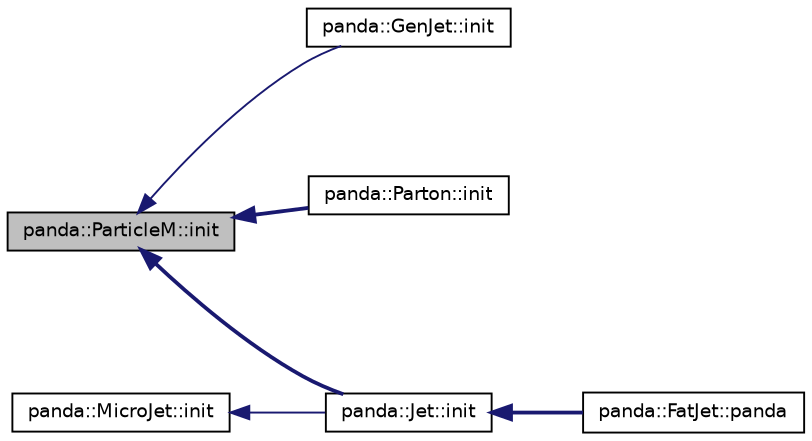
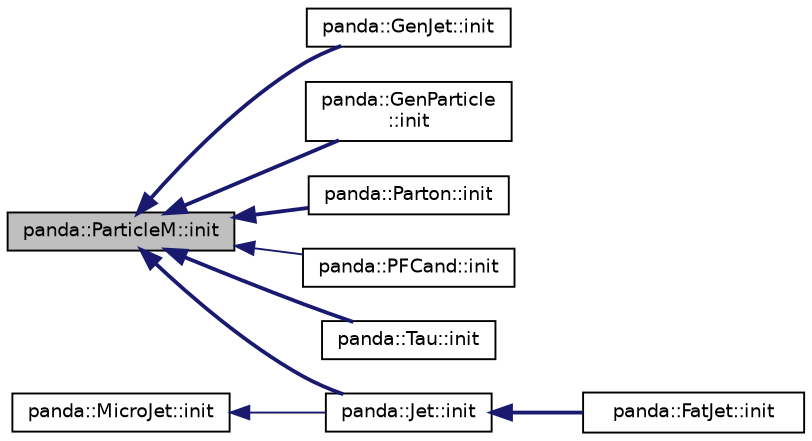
none -> (409, 111)
(238, 112) -> (238, 112)
none -> (409, 268)
none -> (409, 340)
(694, 413) -> (694, 413)
